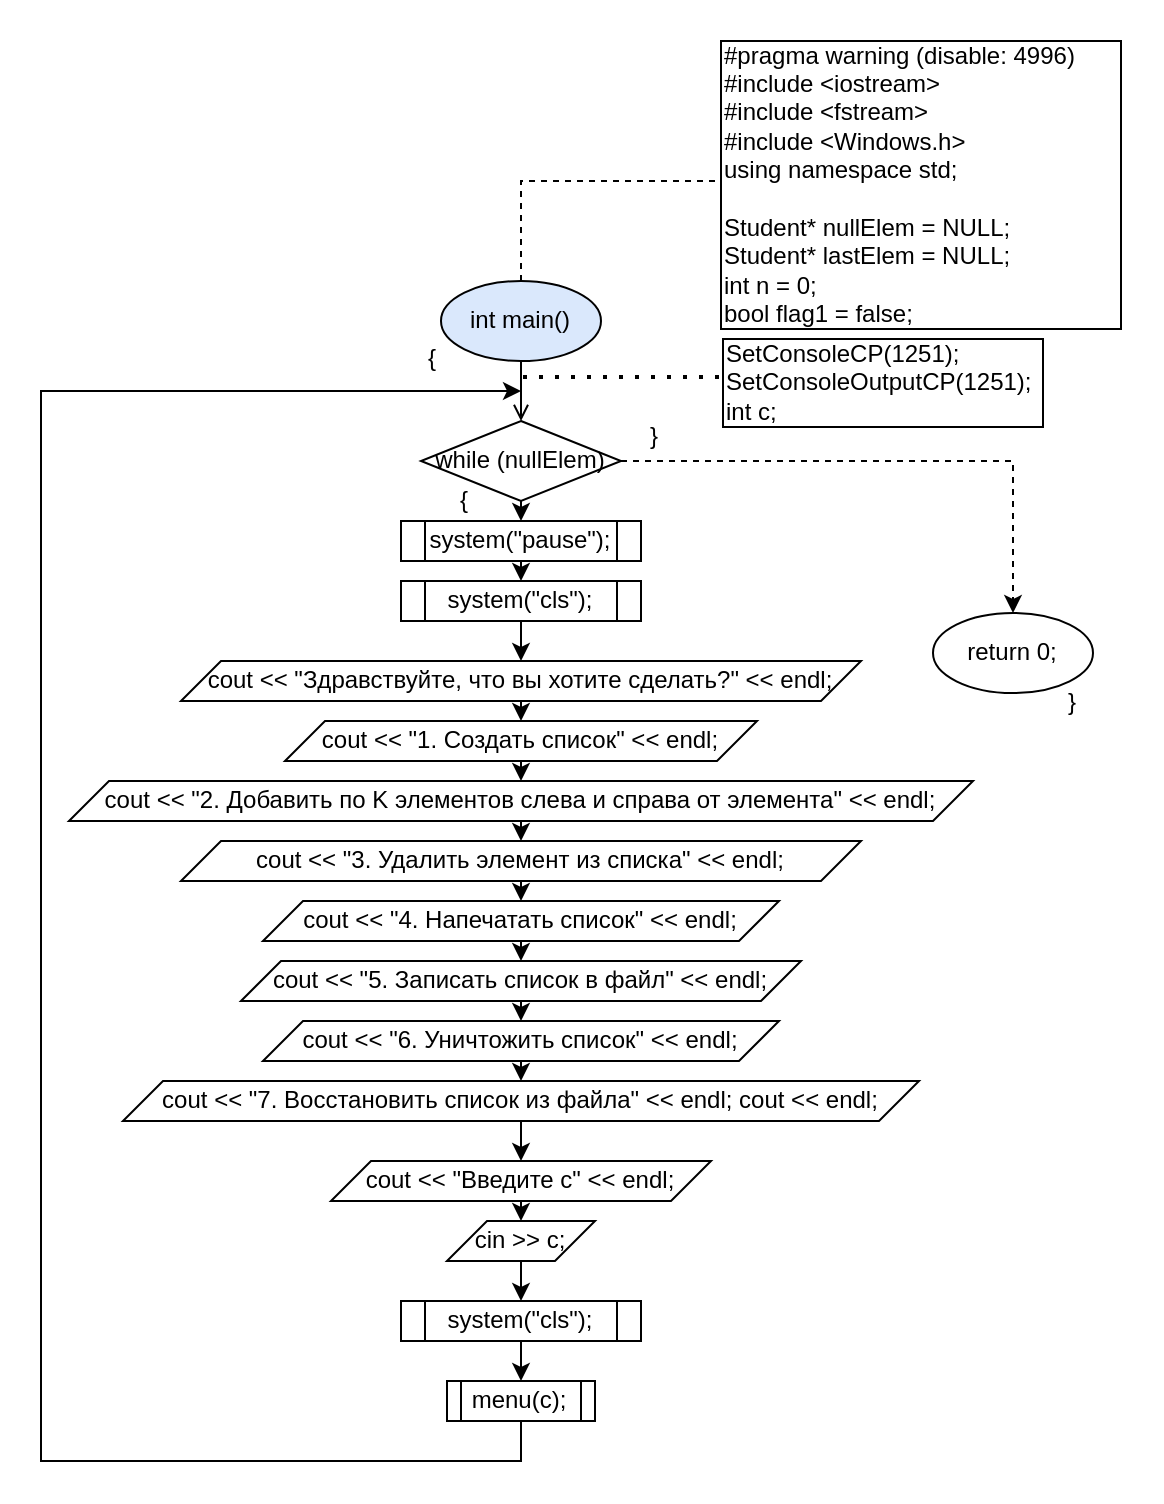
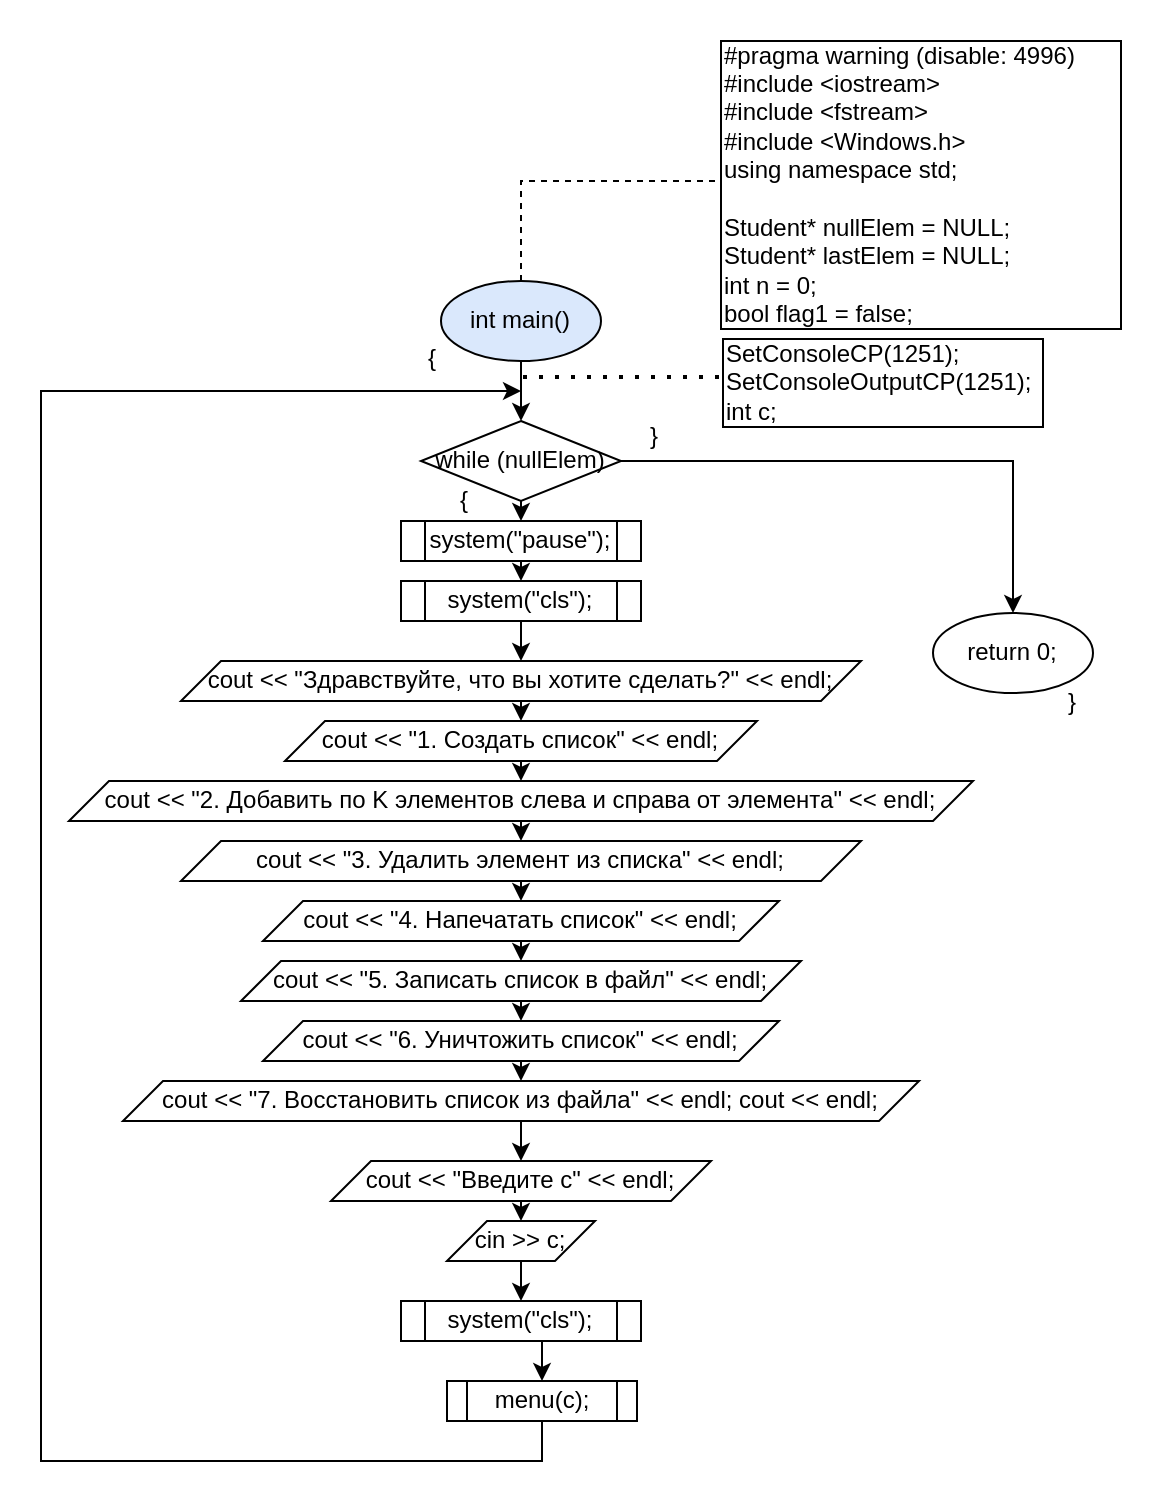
(521, 408) -> (521, 406)
(886, 461) -> (886, 461)
(521, 1401) -> (542, 1401)
